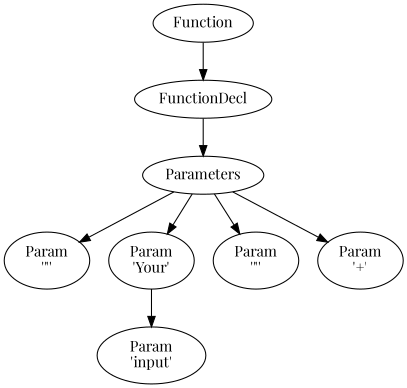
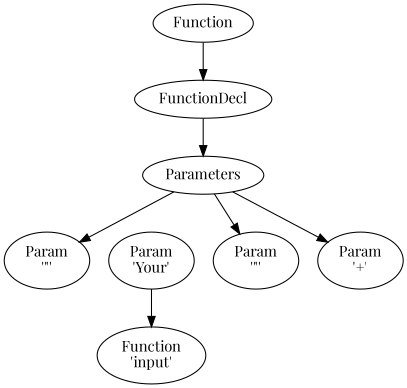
(183, 209) -> none
(151, 355) -> (151, 355)
